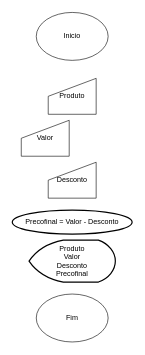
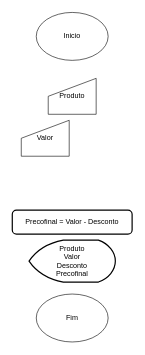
(72, 180) -> none
(72, 222) -> (72, 222)
